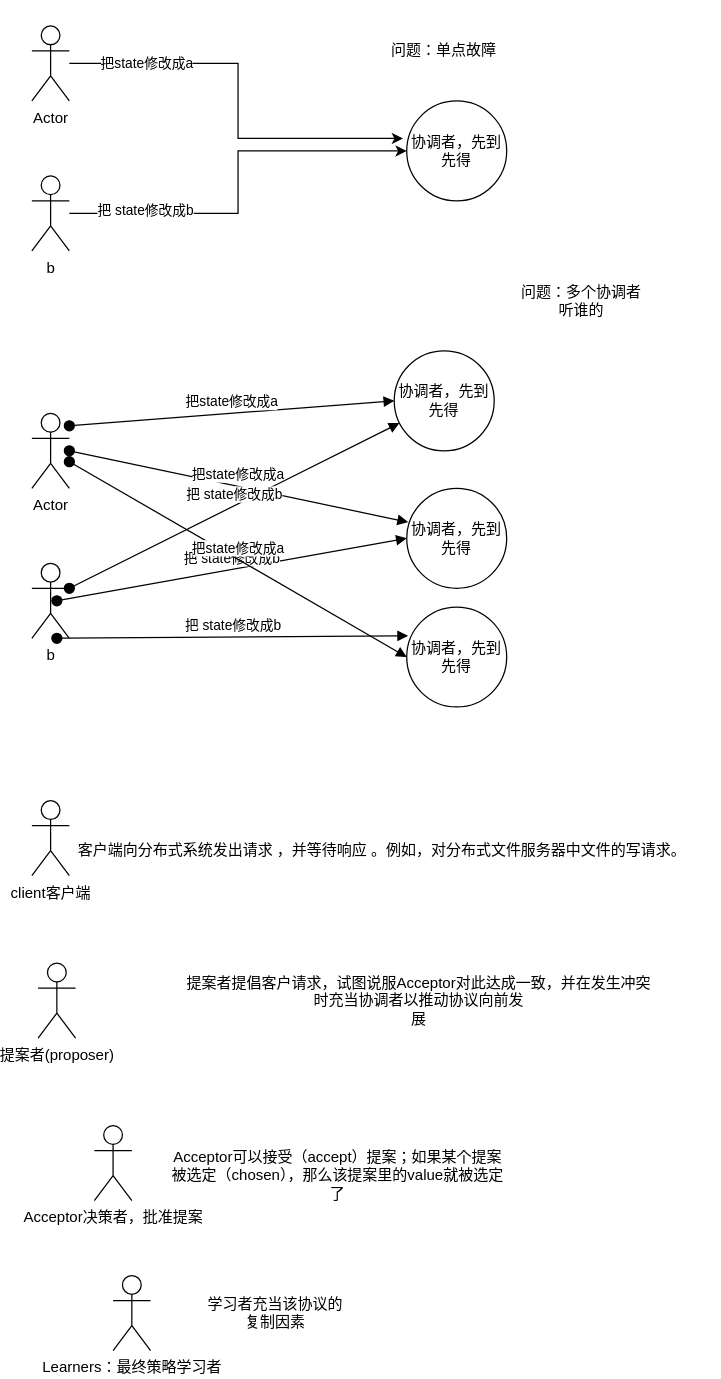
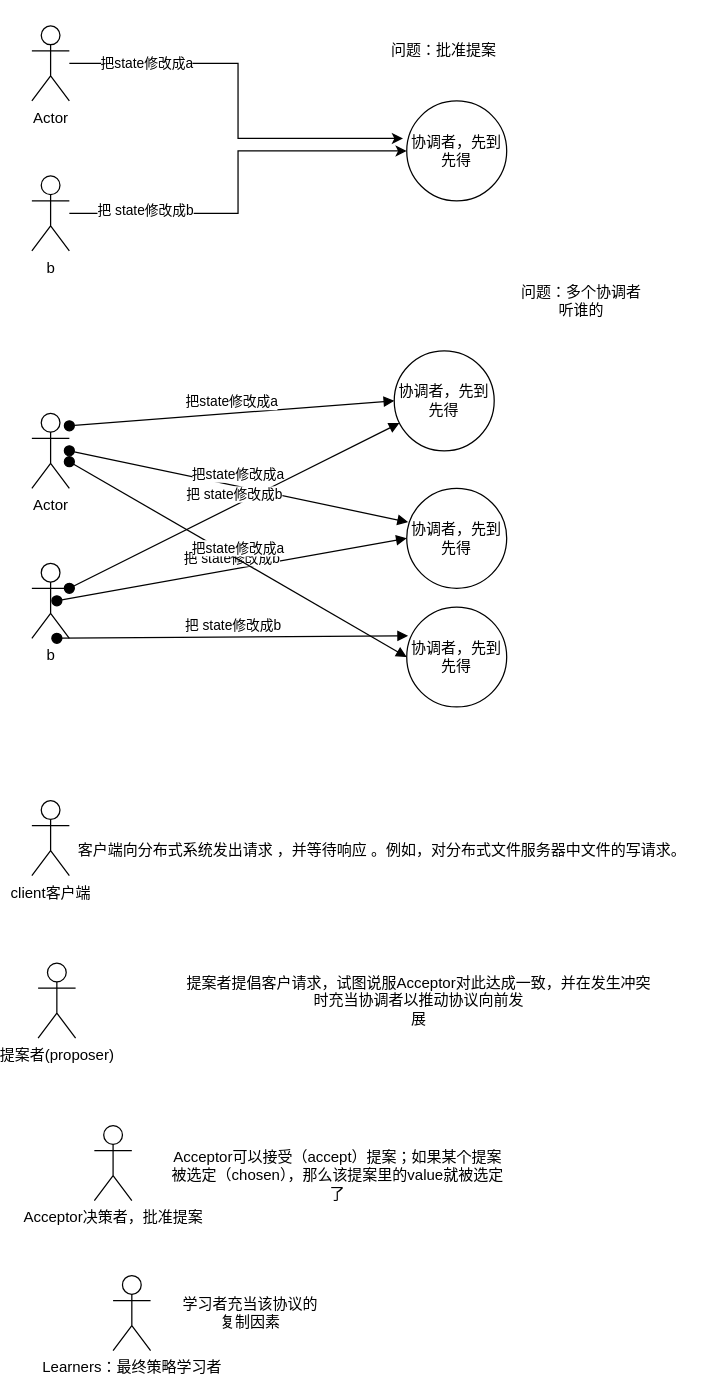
(444, 51) -> (444, 51)
(276, 1313) -> (251, 1313)
